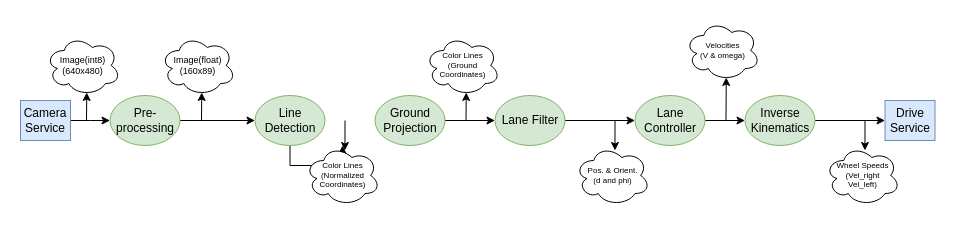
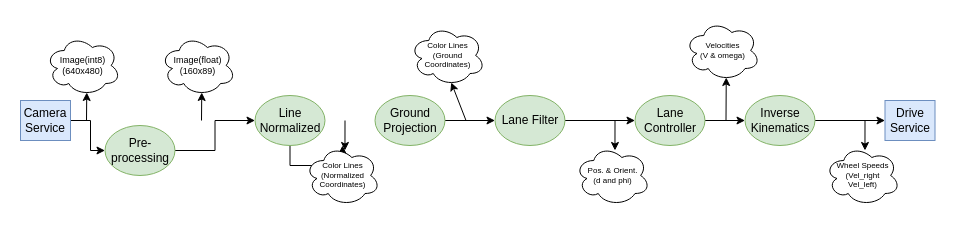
(463, 66) -> (448, 56)
(145, 121) -> (140, 151)
(291, 121) -> (291, 121)
